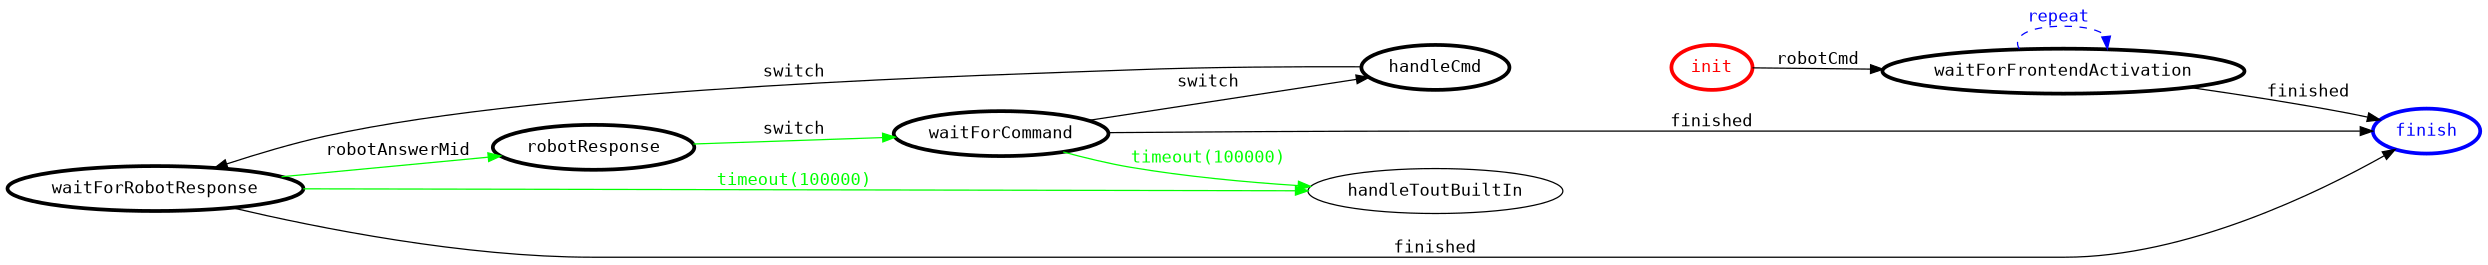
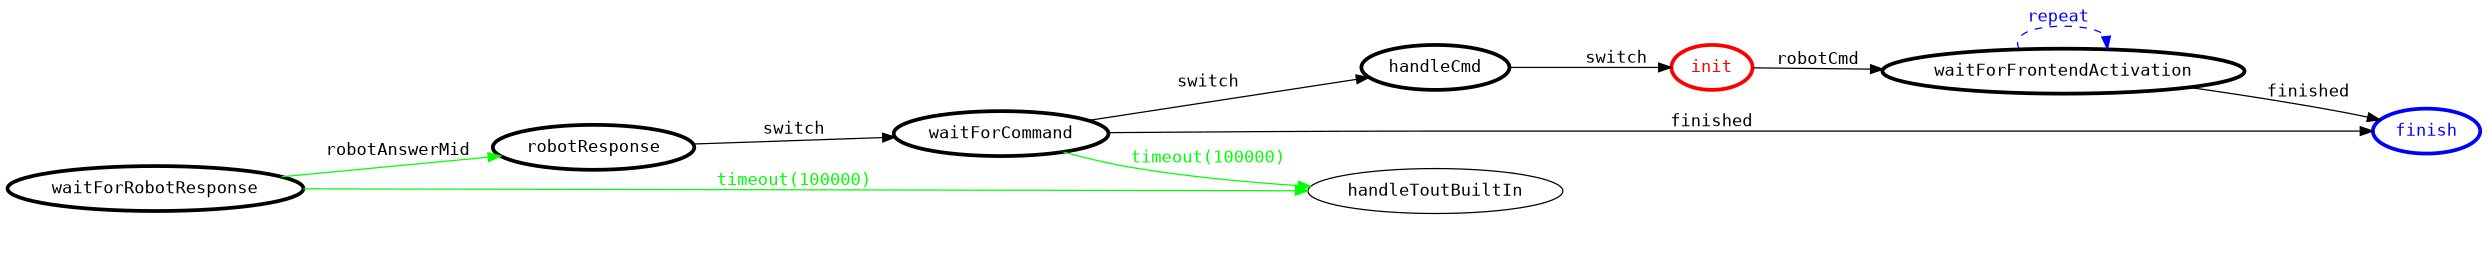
(791, 85) -> (1584, 67)
(788, 141) -> (788, 141)
(1316, 257) -> none
